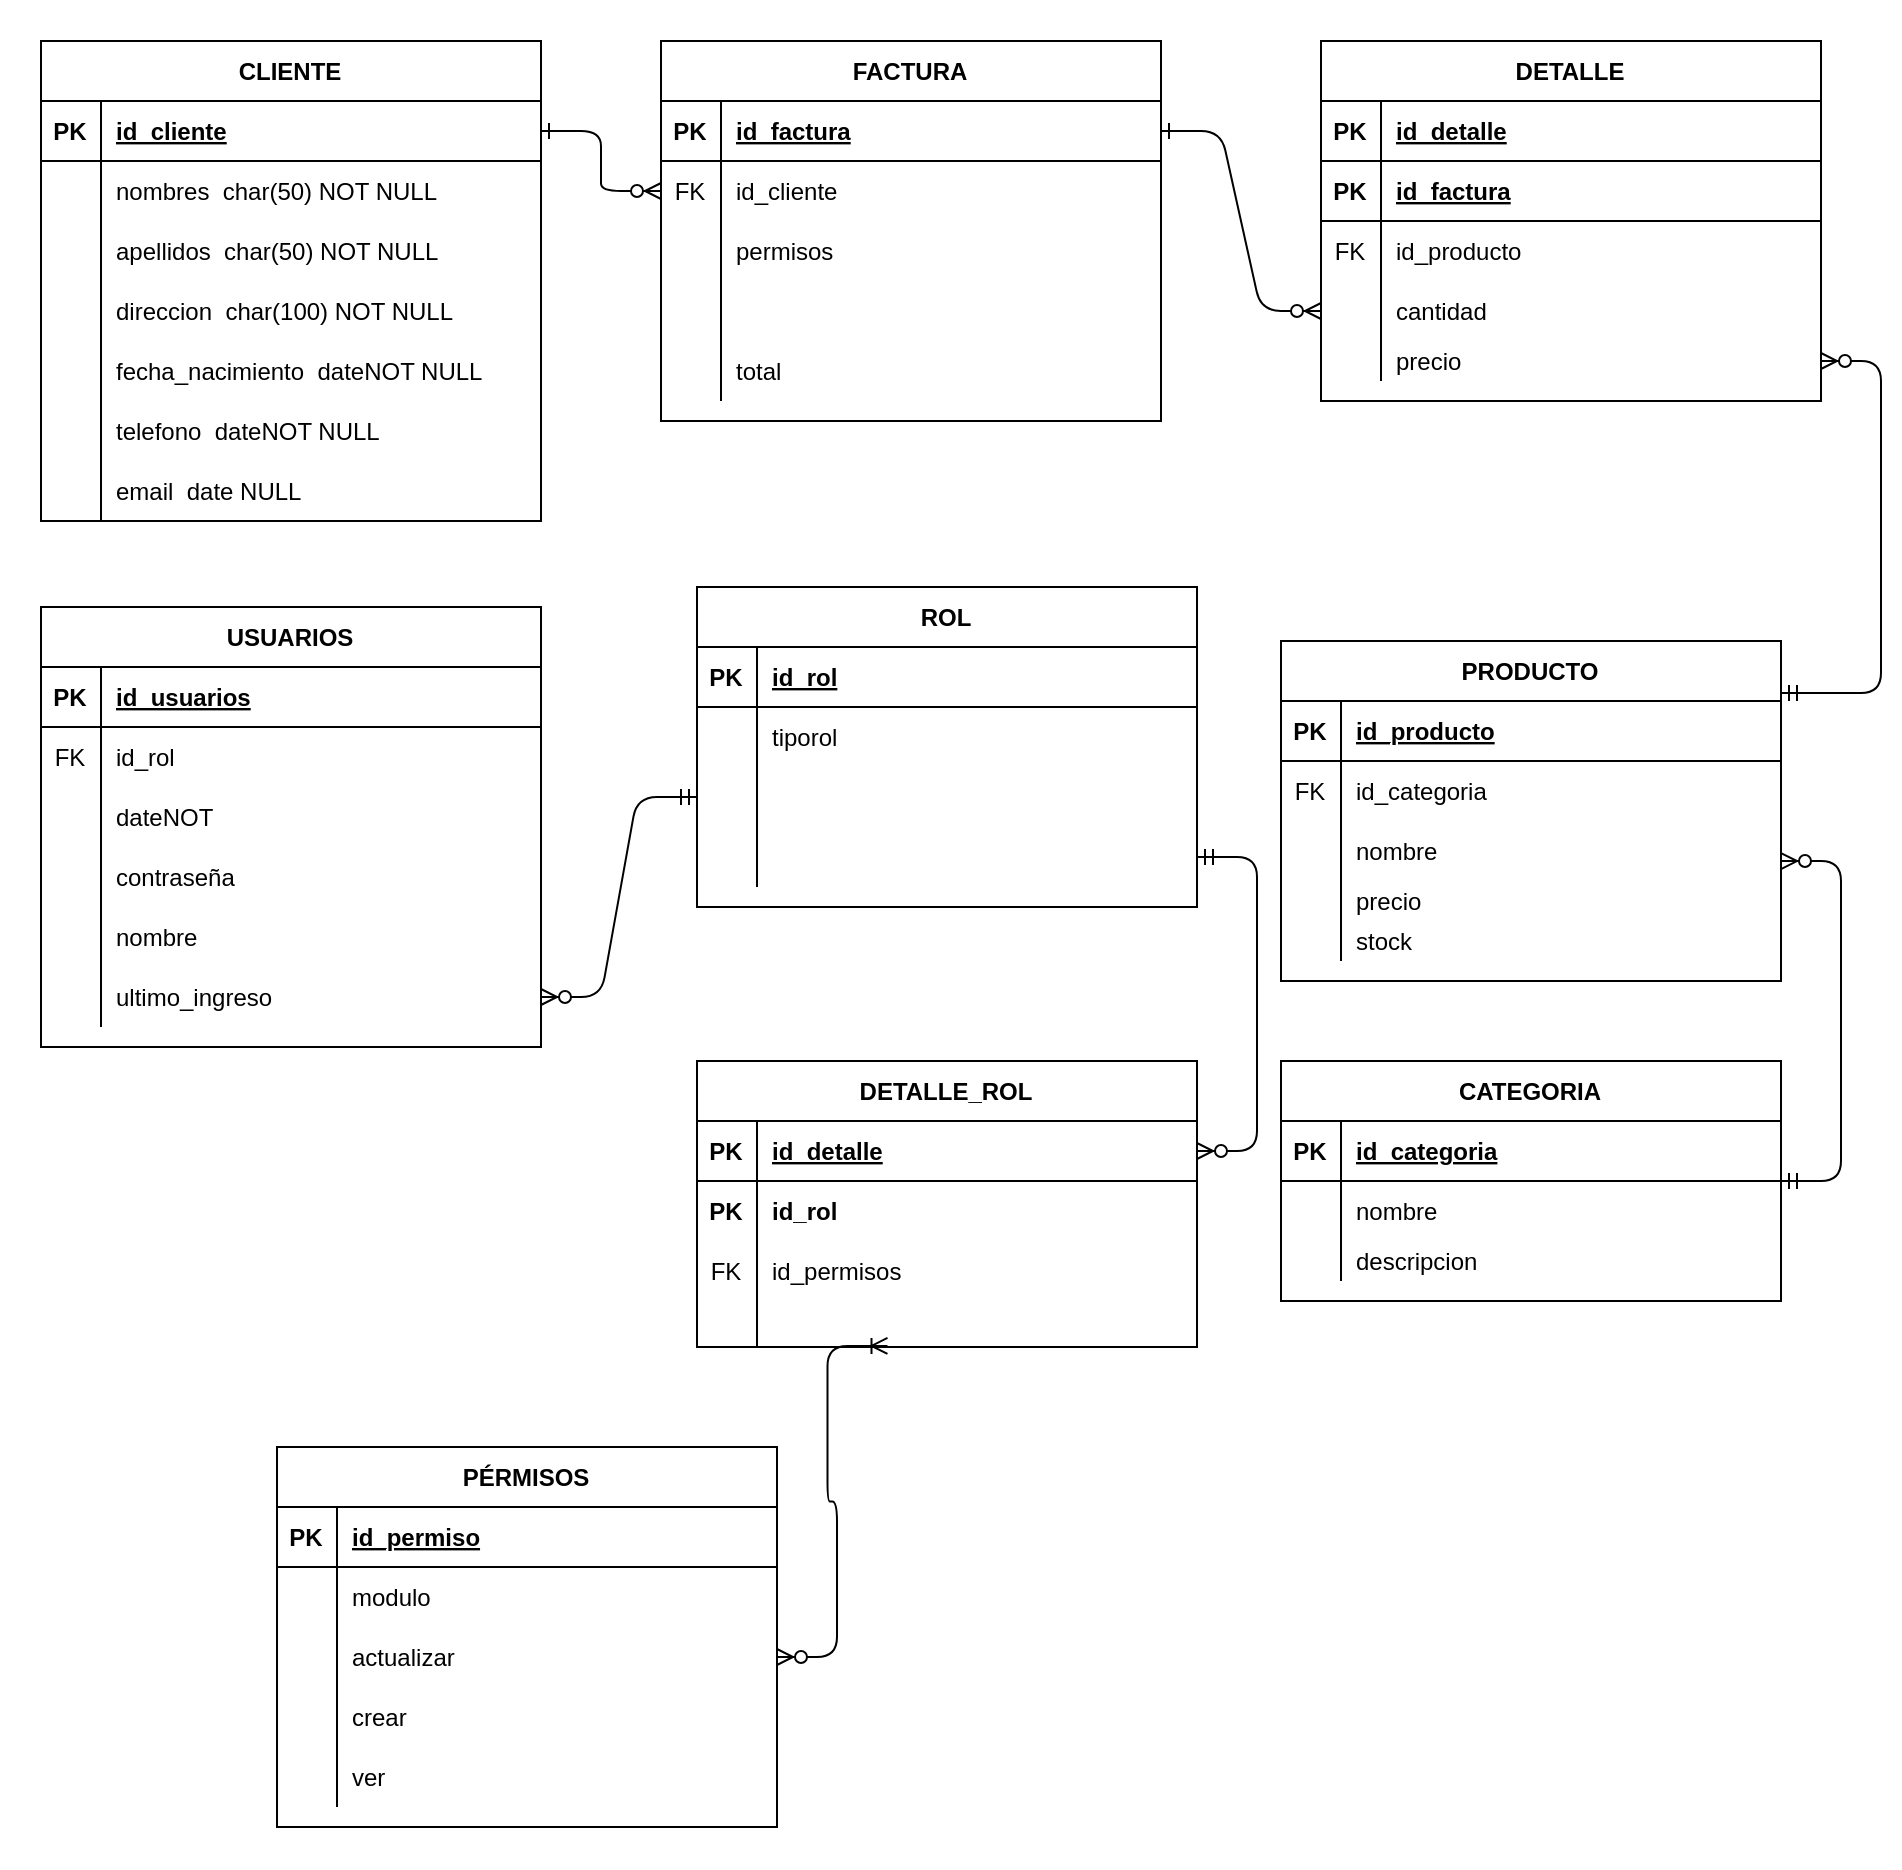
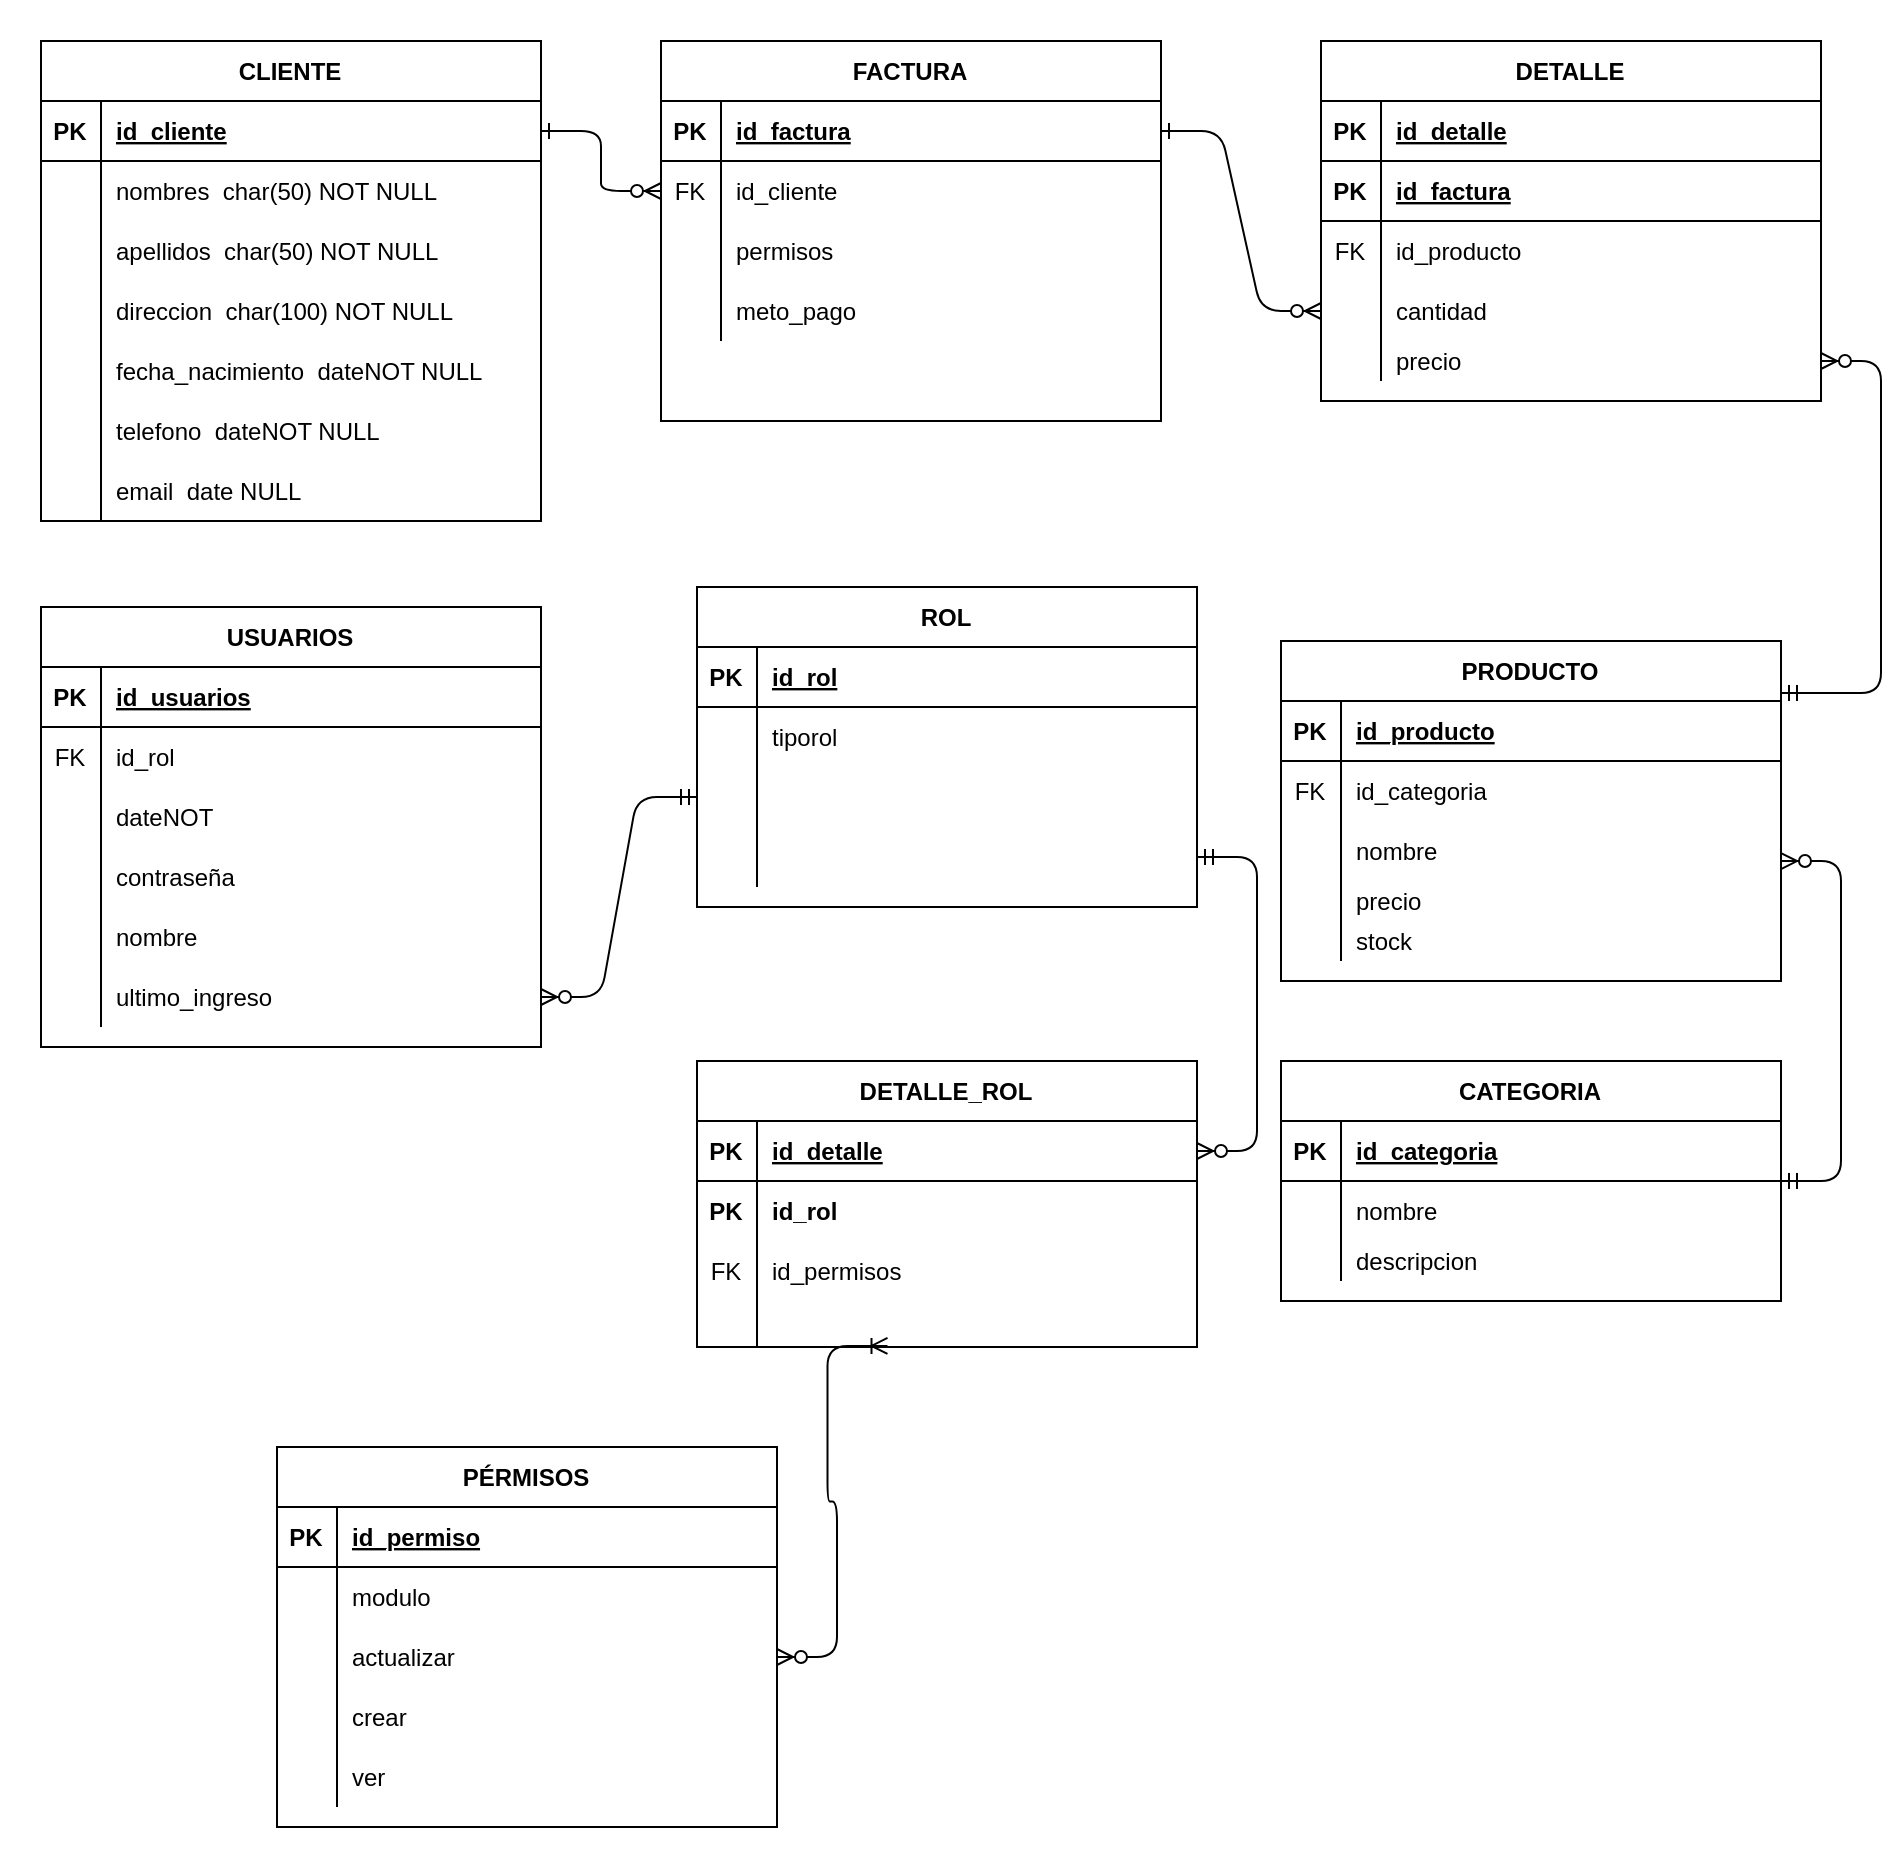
none -> (941, 311)
(941, 371) -> none
